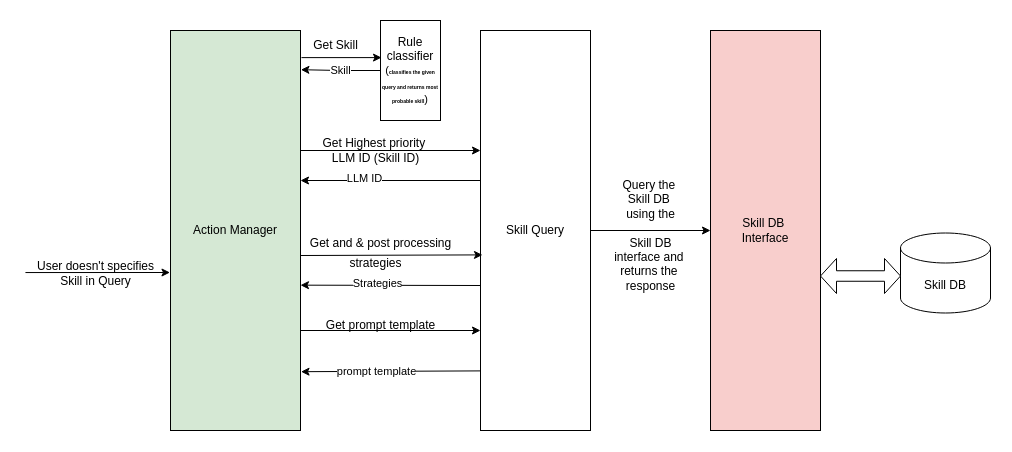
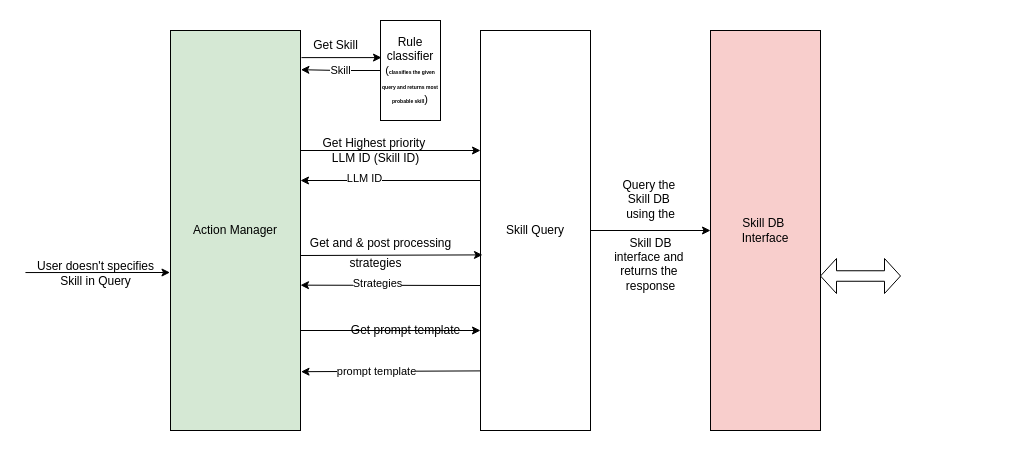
(946, 273) -> none
(381, 326) -> (406, 331)
